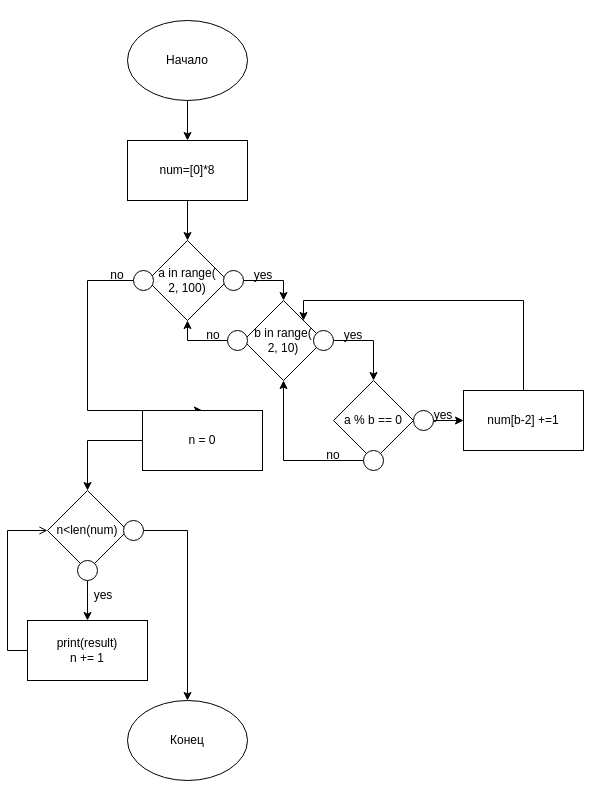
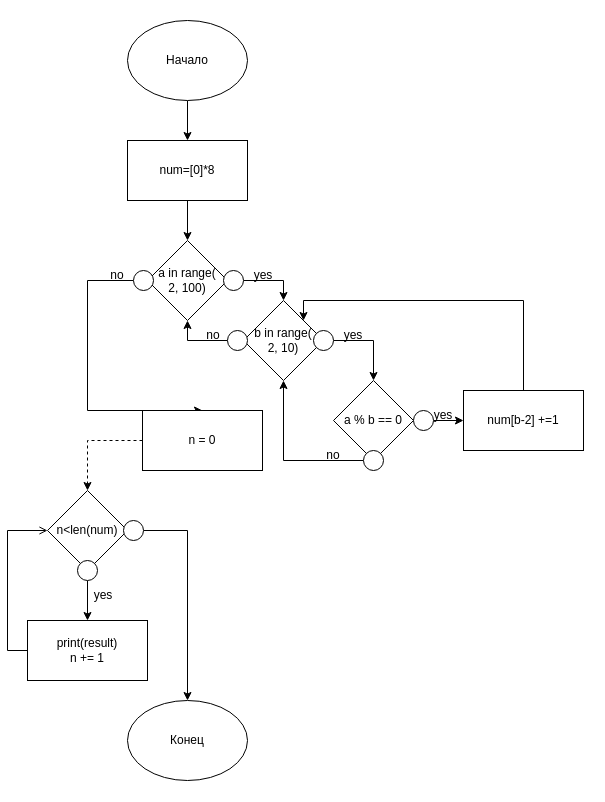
(94, 441) -> (94, 441)
